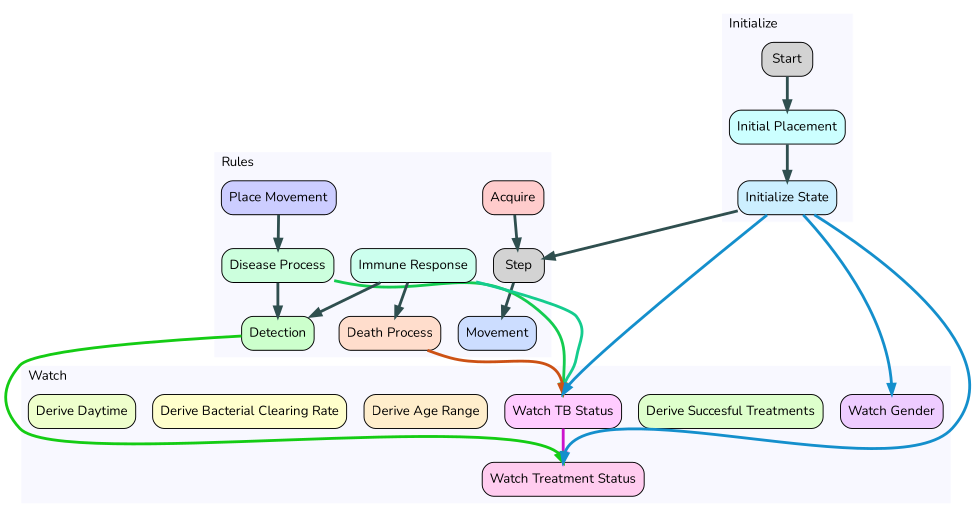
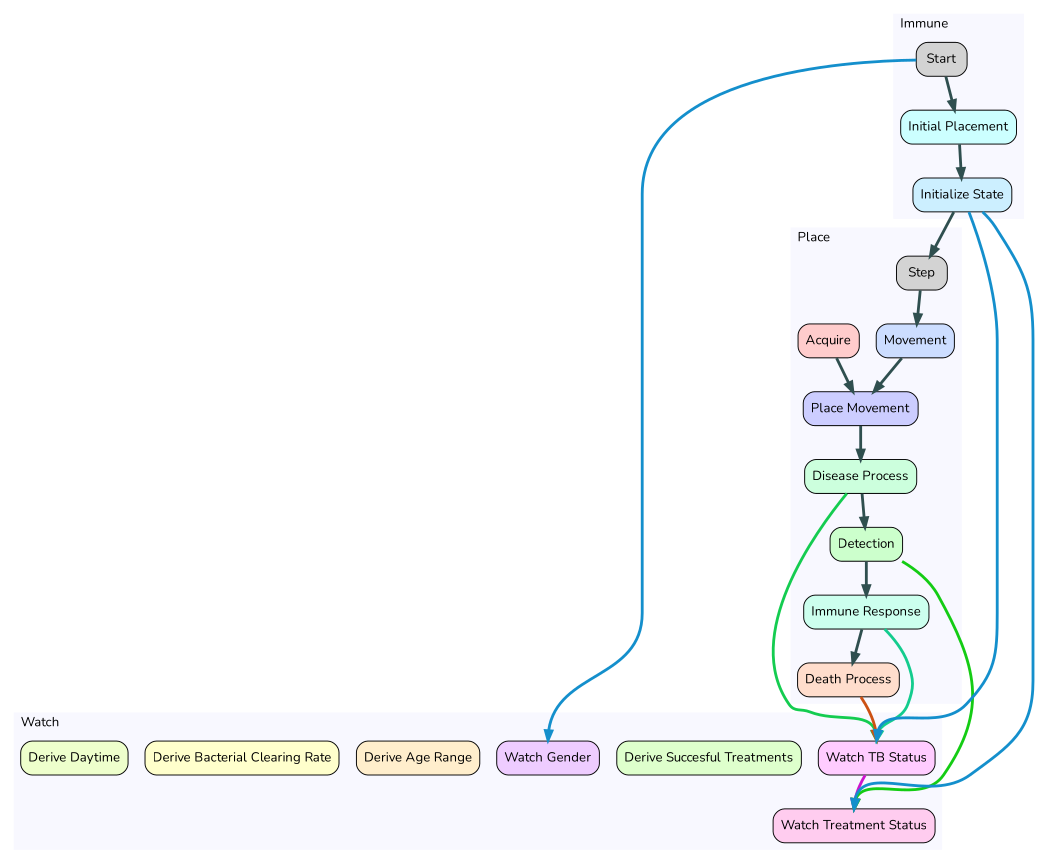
(753, 24) -> (925, 24)
(238, 162) -> (814, 238)
(516, 227) -> (843, 371)
(861, 293) -> (642, 315)
(350, 297) -> (866, 574)
none -> (891, 371)
